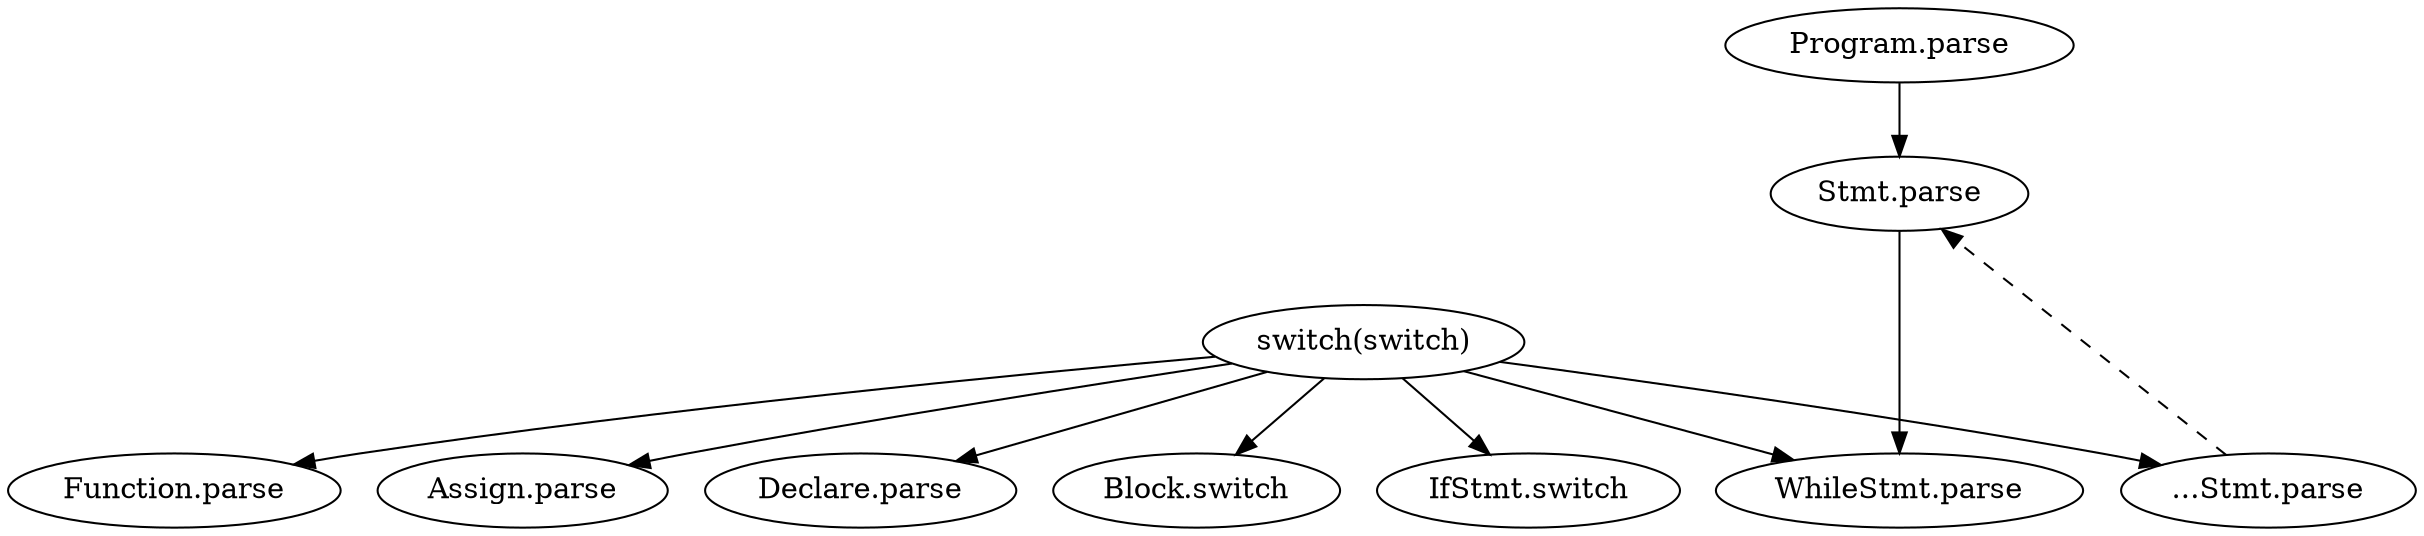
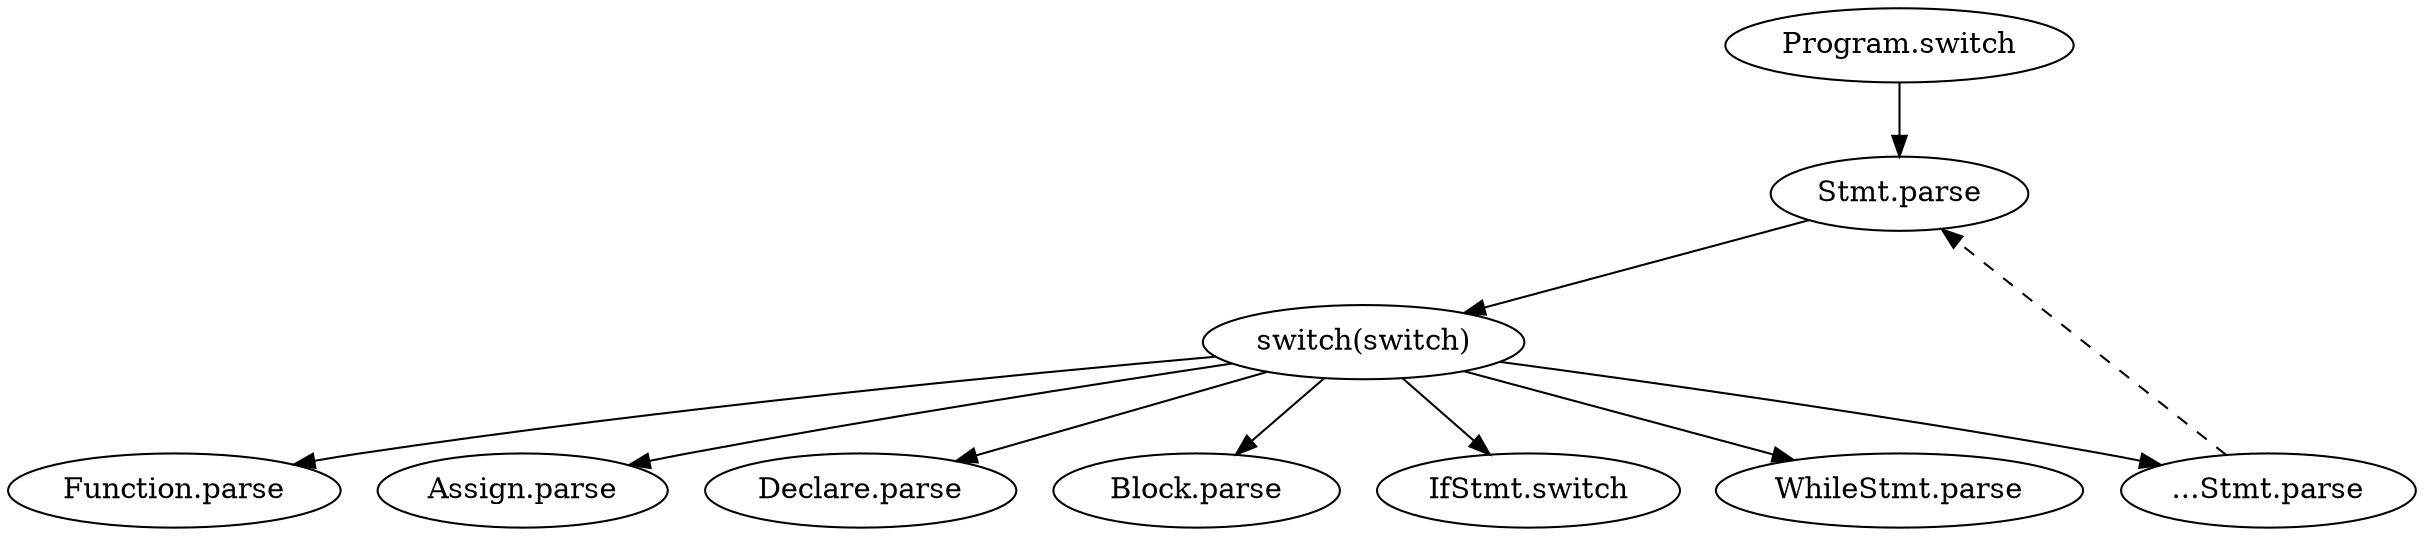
(1899, 45) -> (1899, 45)
(1899, 332) -> (1647, 264)
(1197, 491) -> (1197, 491)
